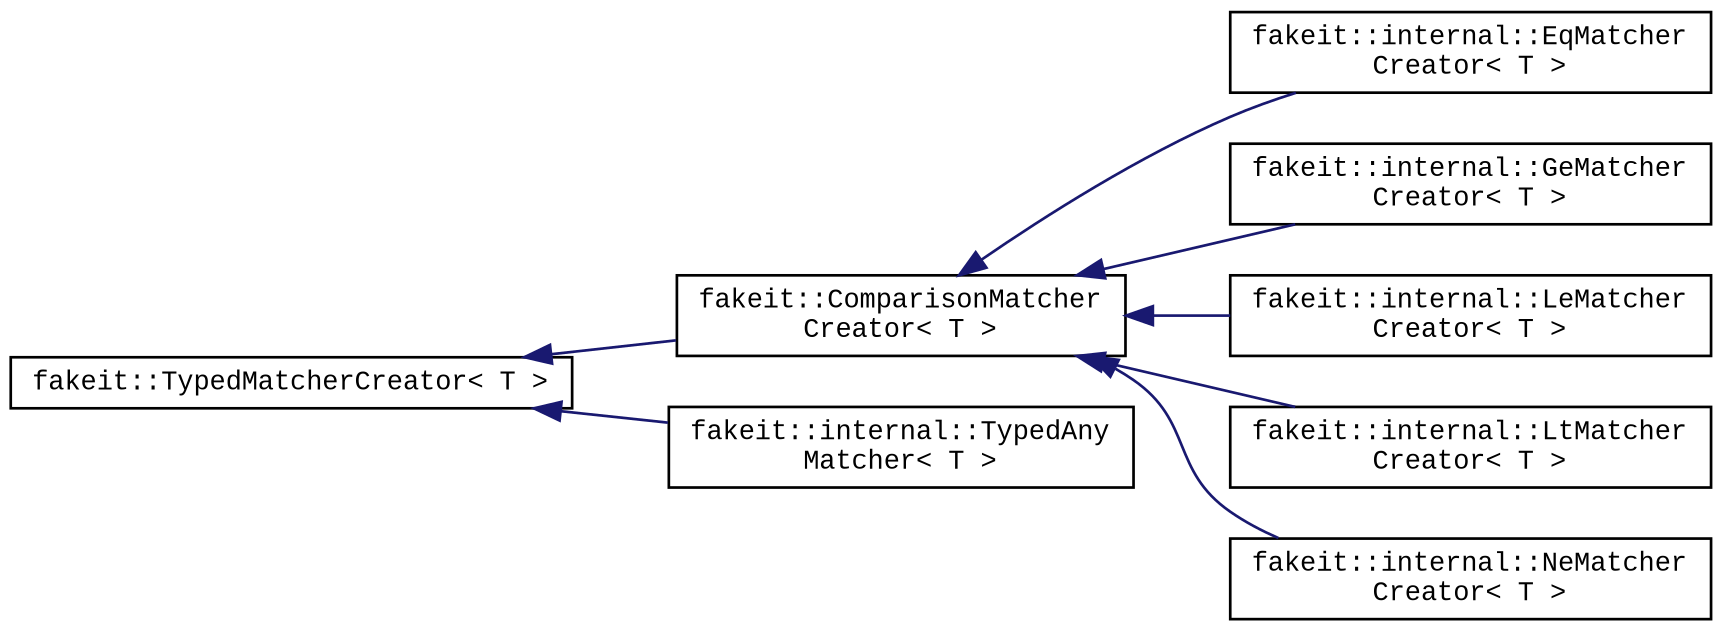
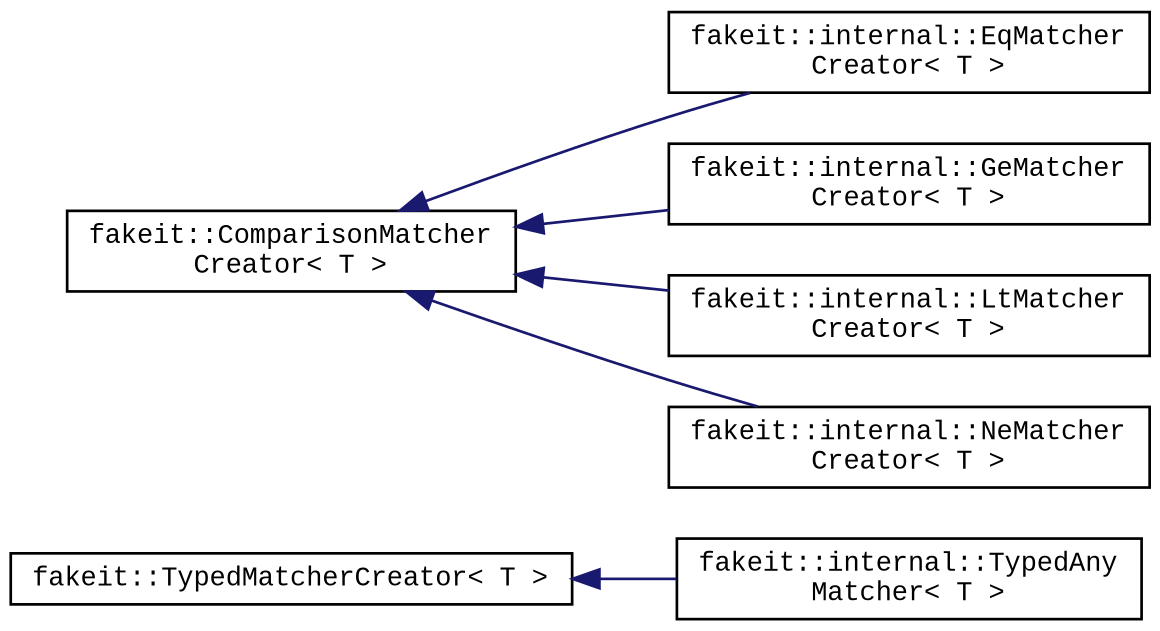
(1471, 316) -> none
(614, 347) -> none
